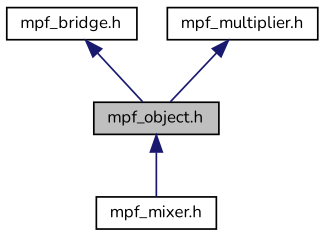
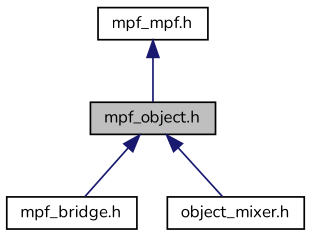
(243, 24) -> (153, 24)
(120, 77) -> (107, 172)
(156, 213) -> (236, 213)
